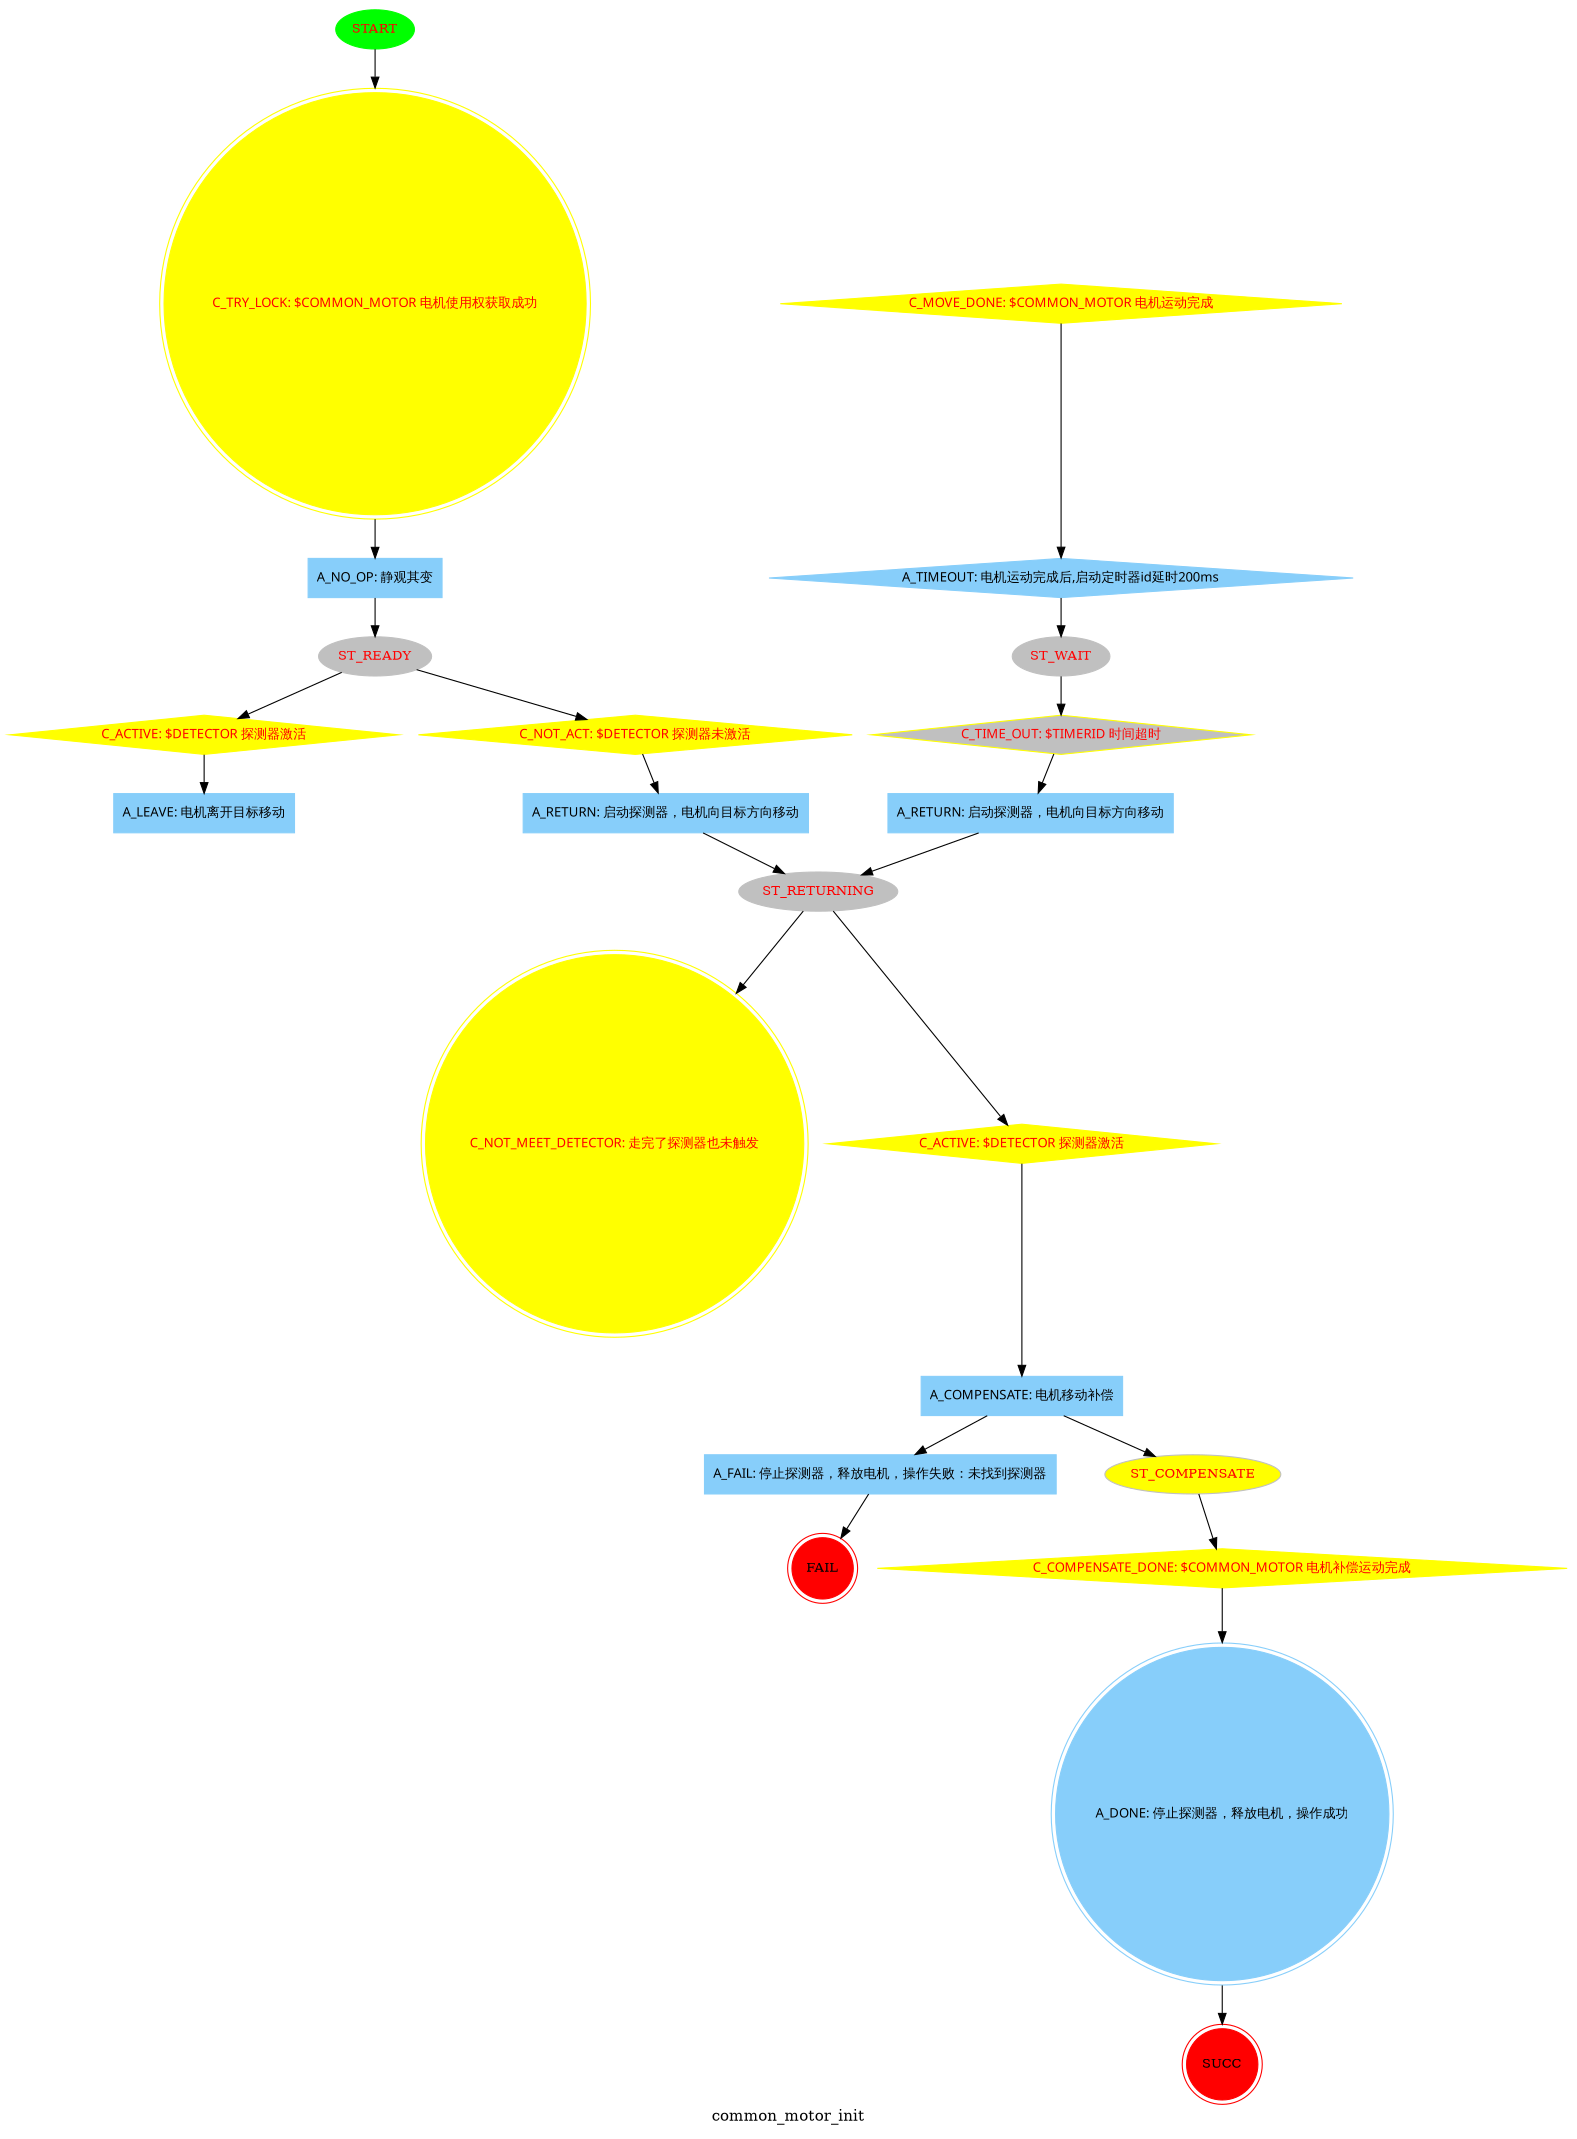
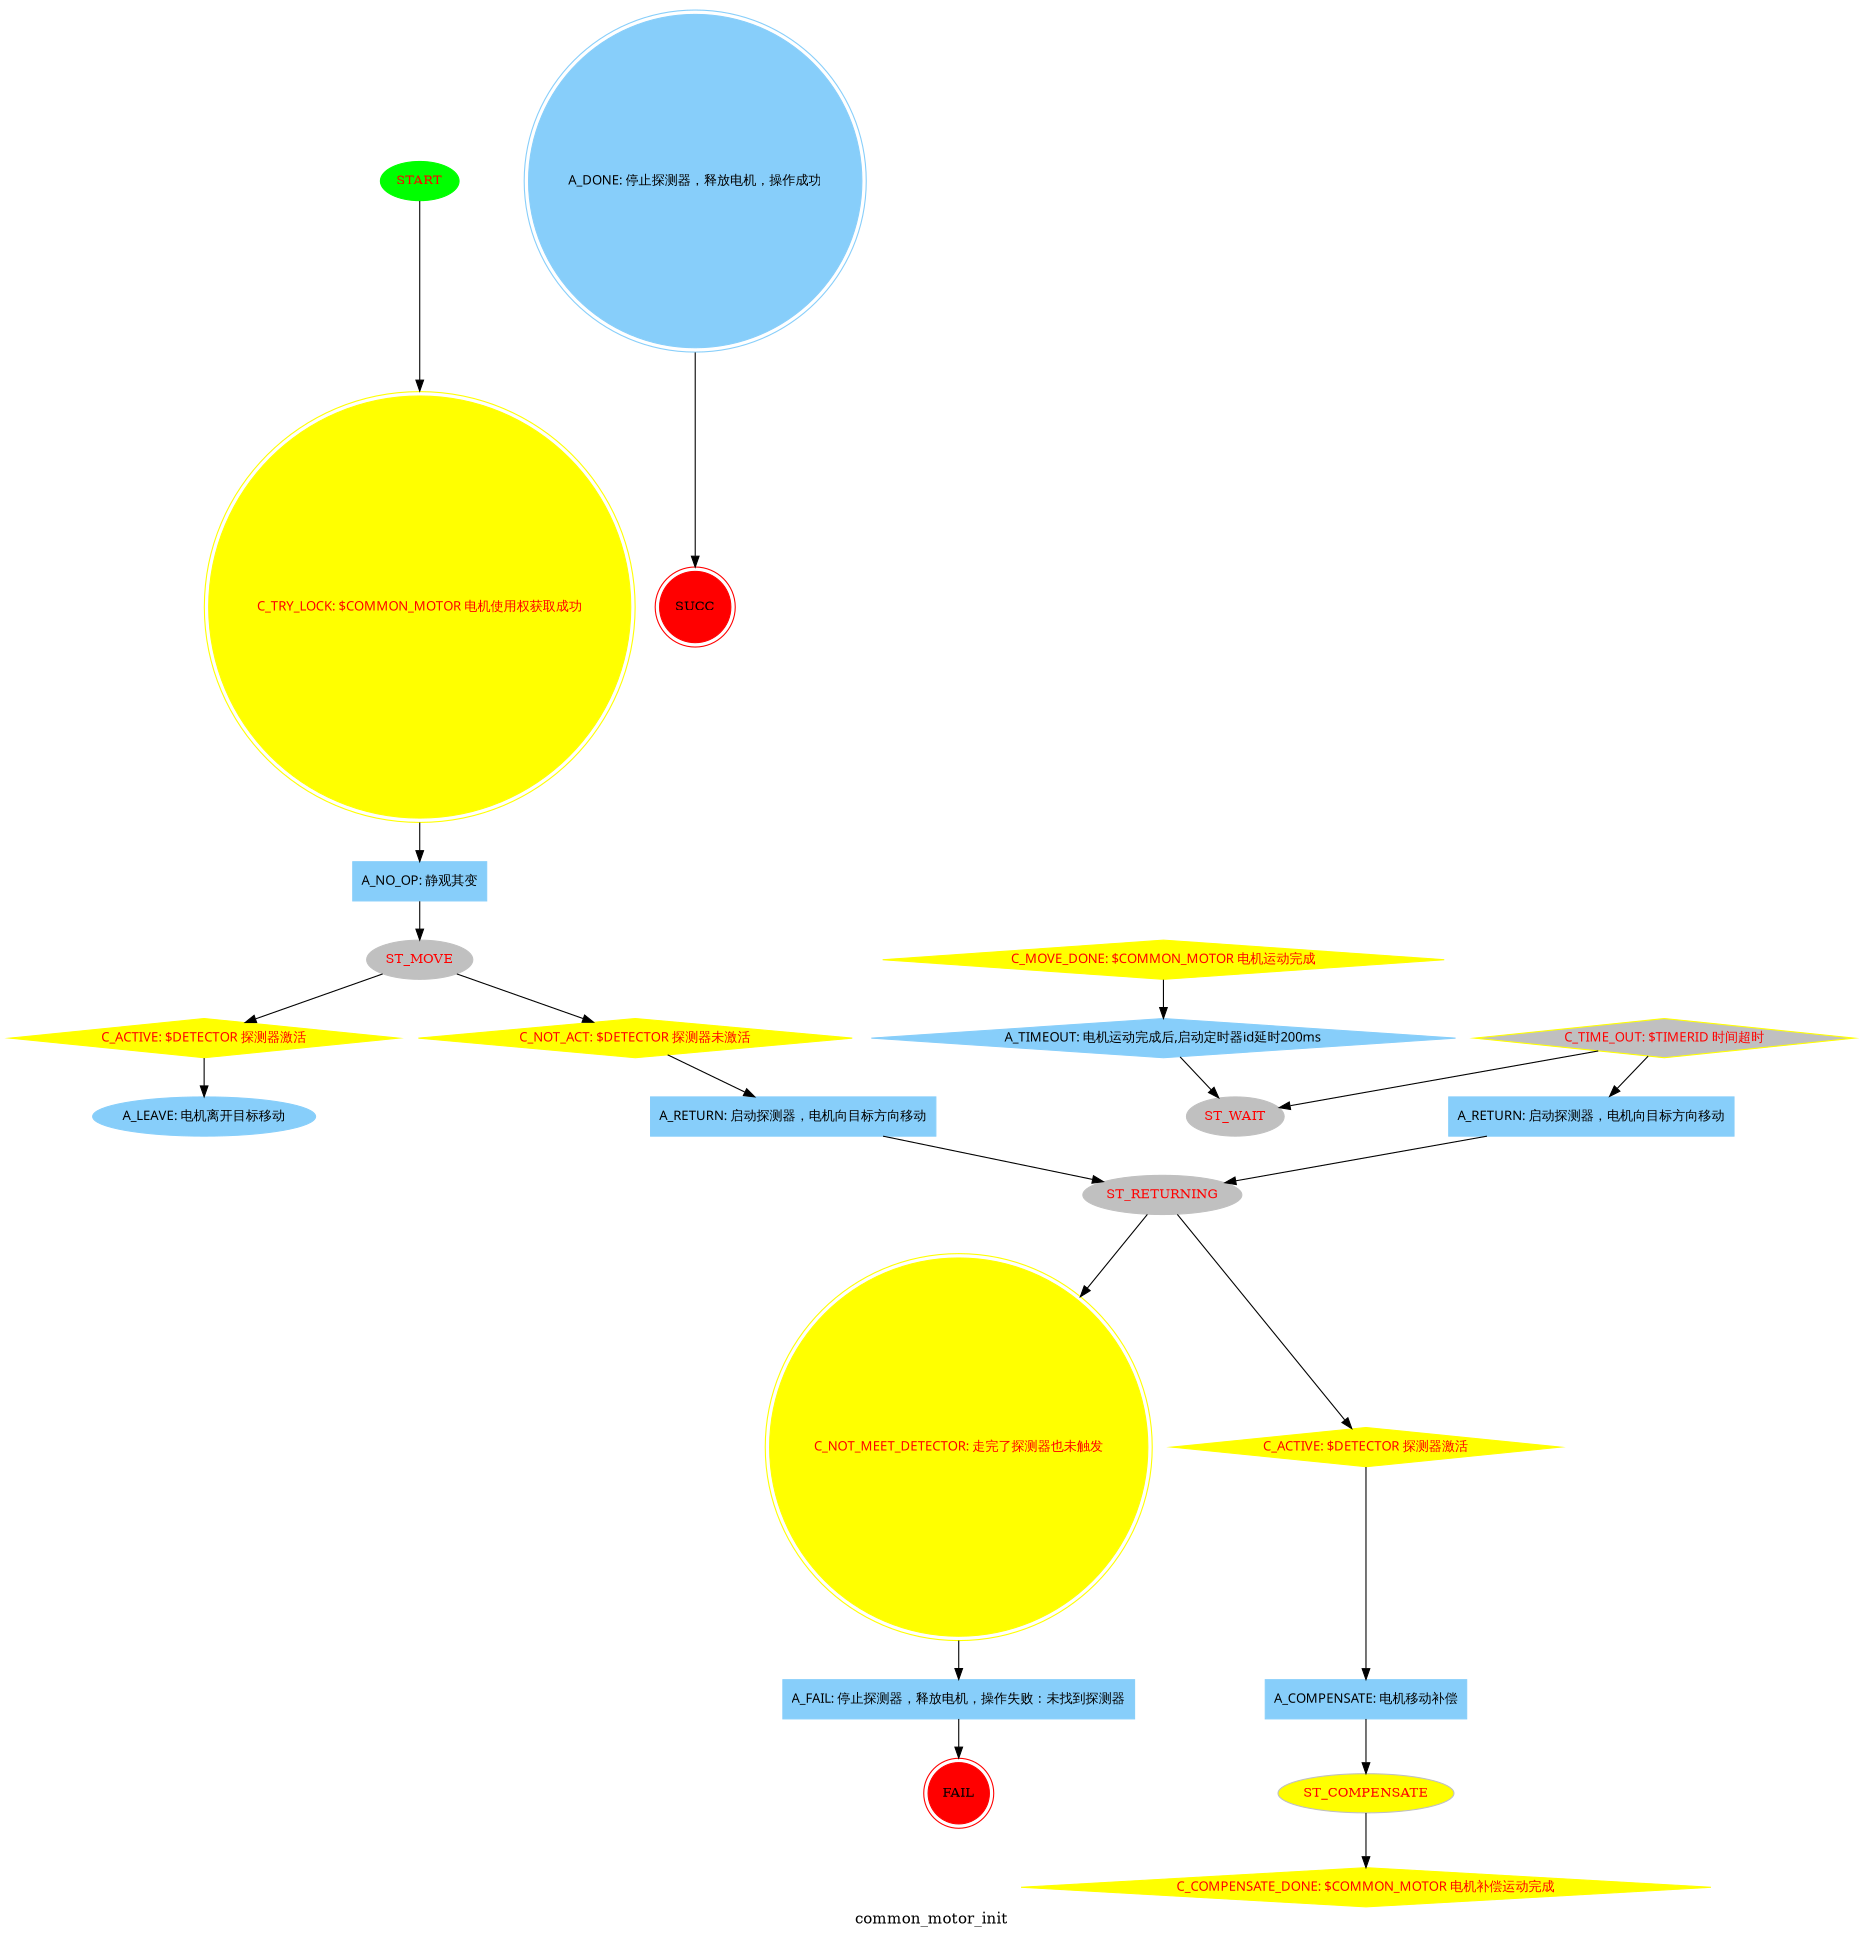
(375, 656) -> (420, 960)
(1061, 690) -> (1444, 1078)
(204, 813) -> (204, 1117)
(956, 1433) -> (959, 1655)
(1222, 1610) -> none
